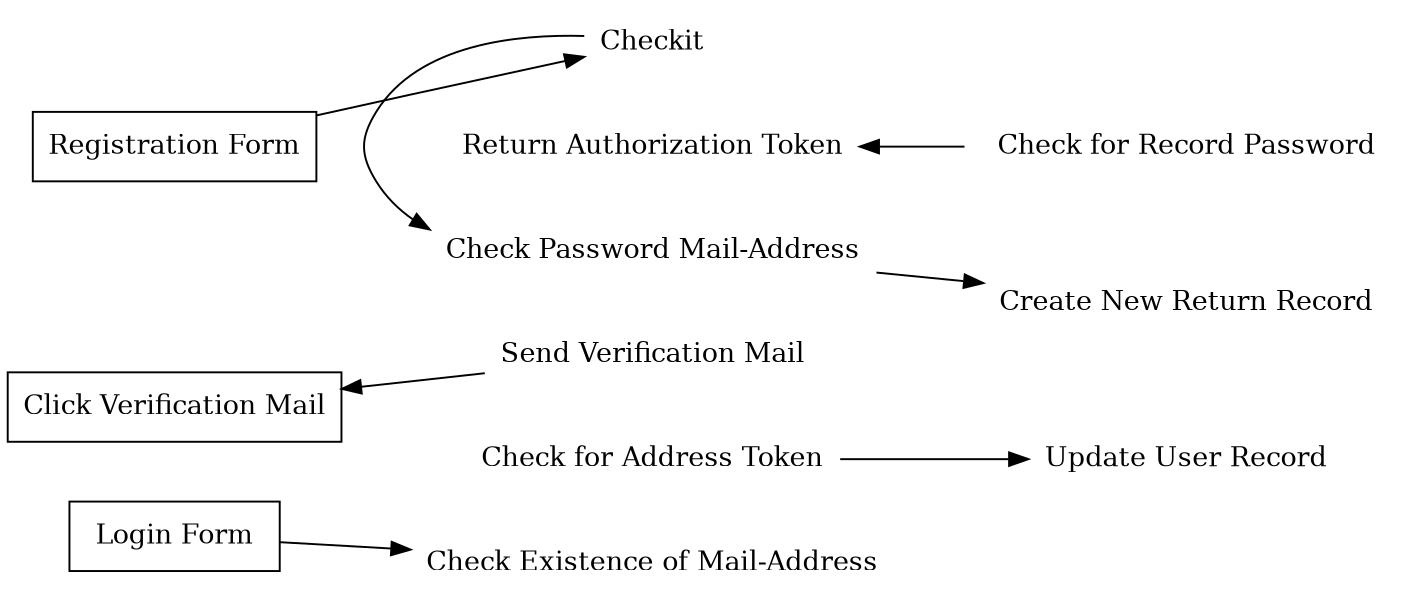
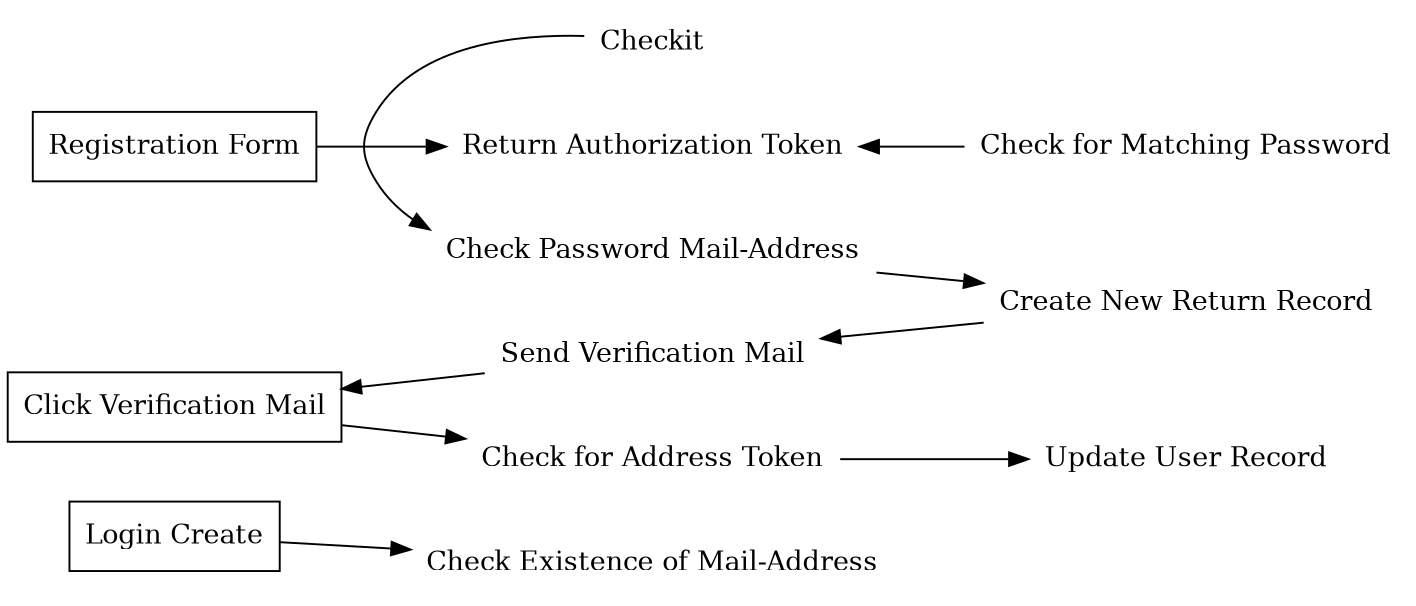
(441, 88) -> (377, 147)
(1186, 147) -> (1186, 147)
none -> (912, 330)
none -> (394, 431)
(175, 536) -> (175, 536)
